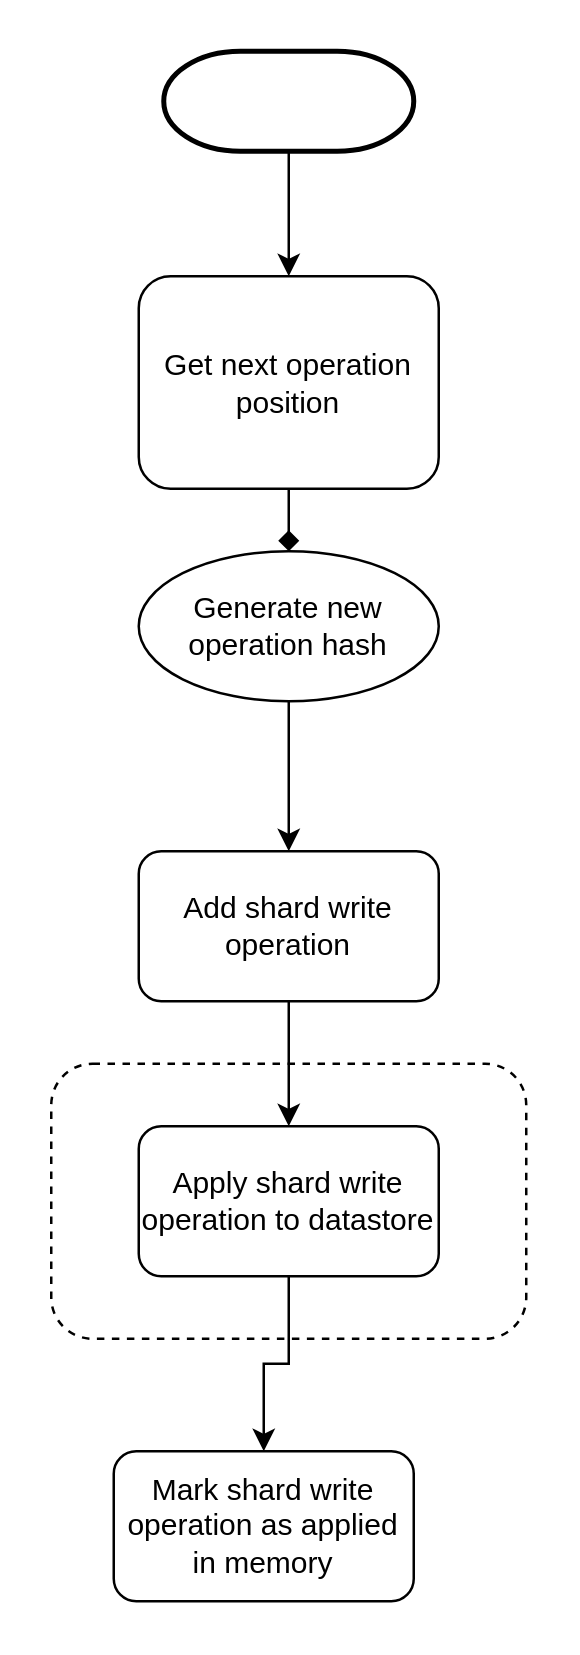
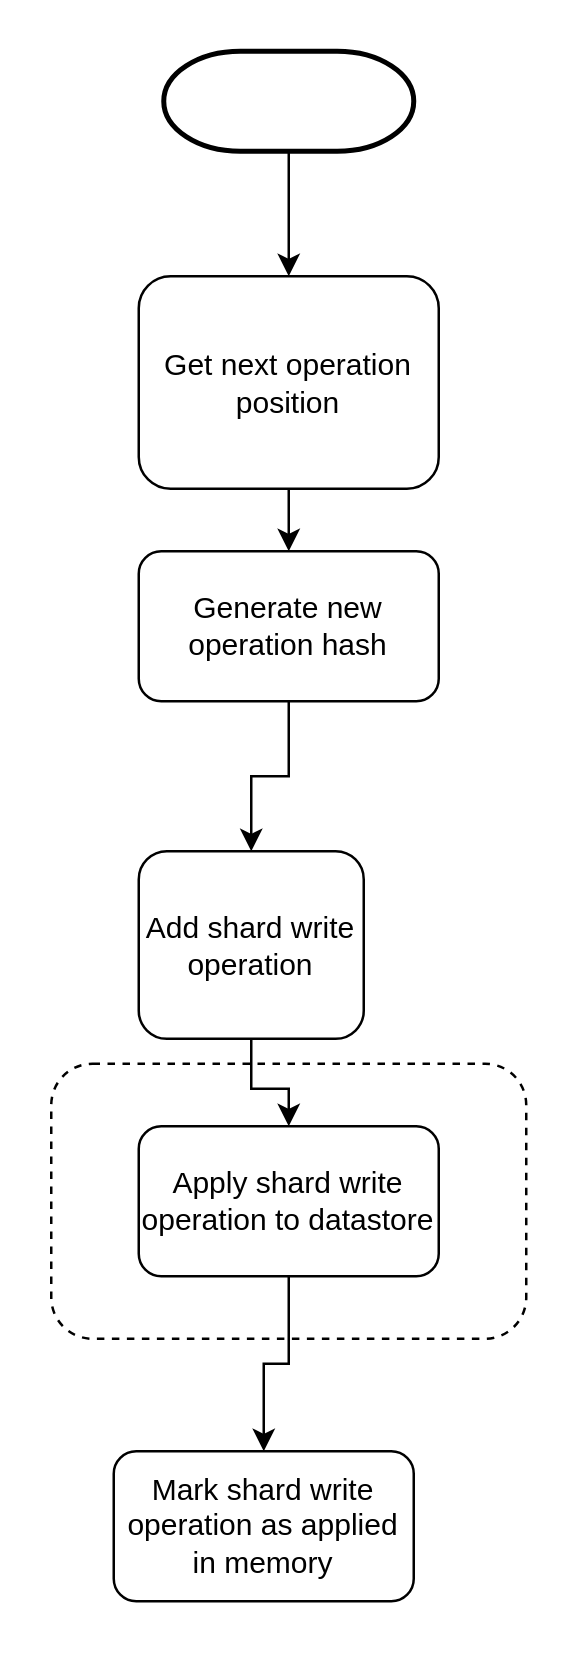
(289, 531) -> (289, 532)
(289, 626) -> (289, 626)
(289, 926) -> (251, 945)
